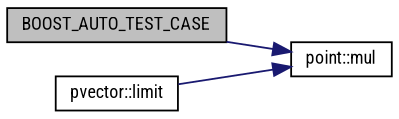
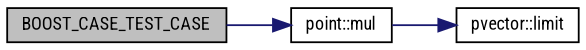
(117, 25) -> (117, 25)
(226, 77) -> (415, 25)
